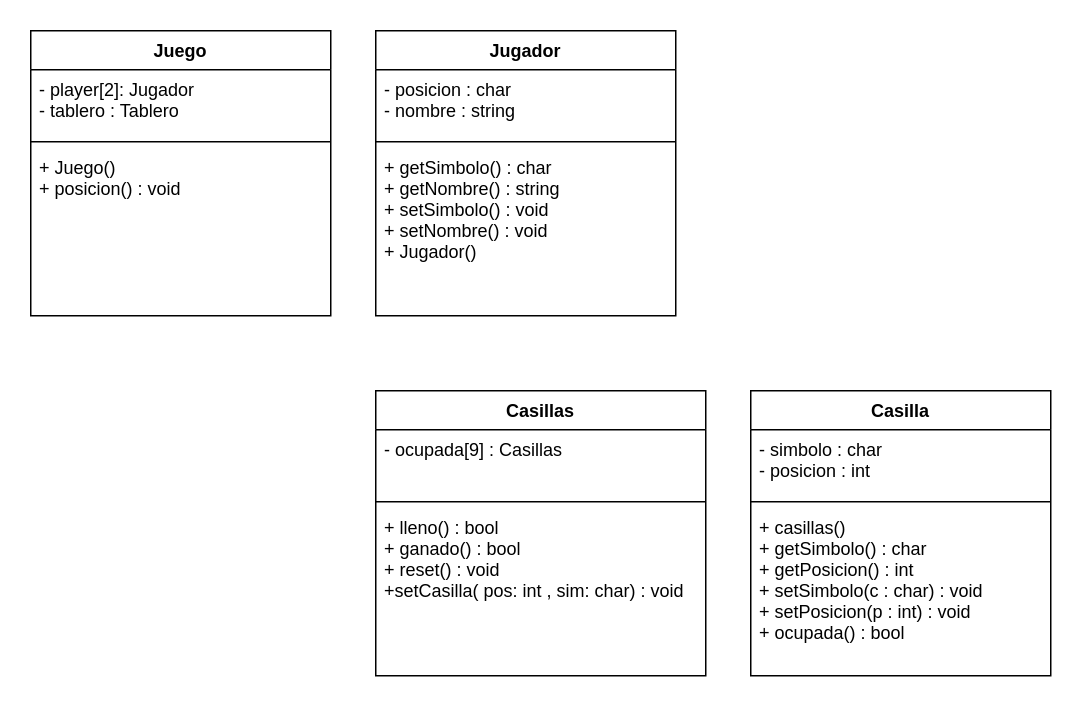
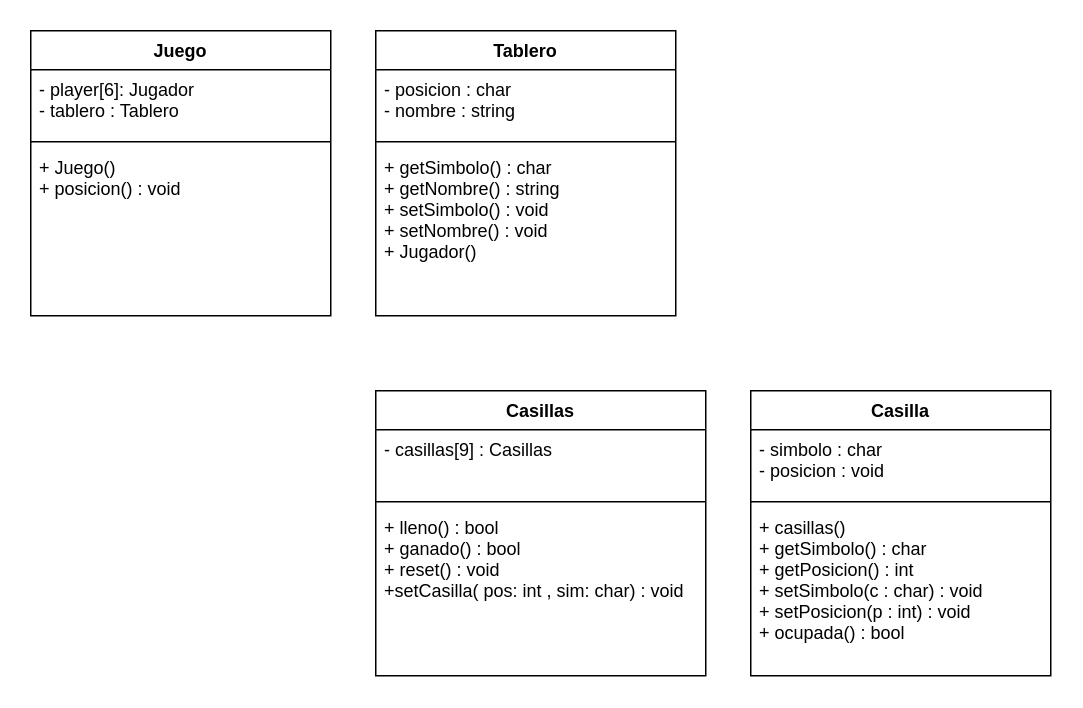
(525, 51) -> (525, 51)
(130, 90) -> (130, 90)
(484, 450) -> (482, 450)
(826, 450) -> (826, 450)
